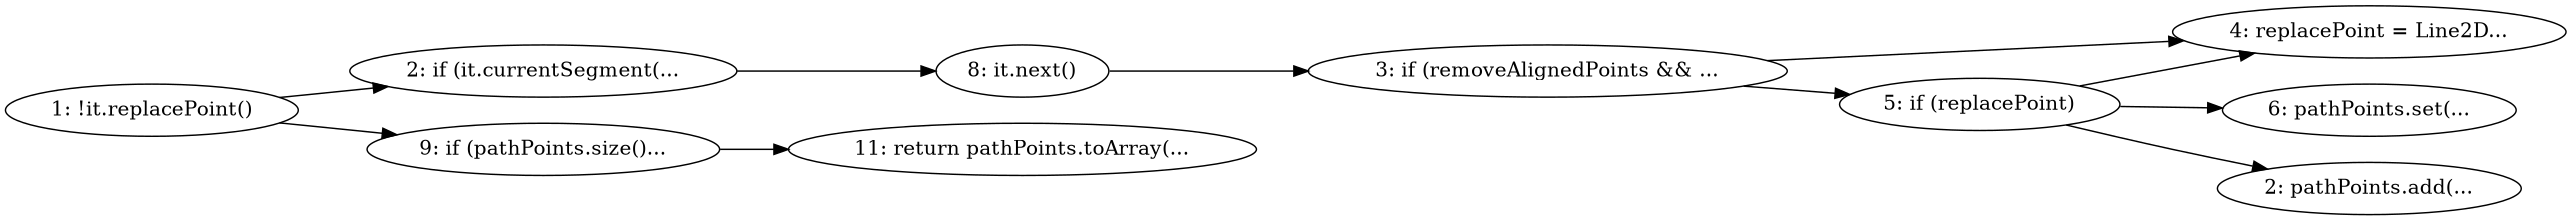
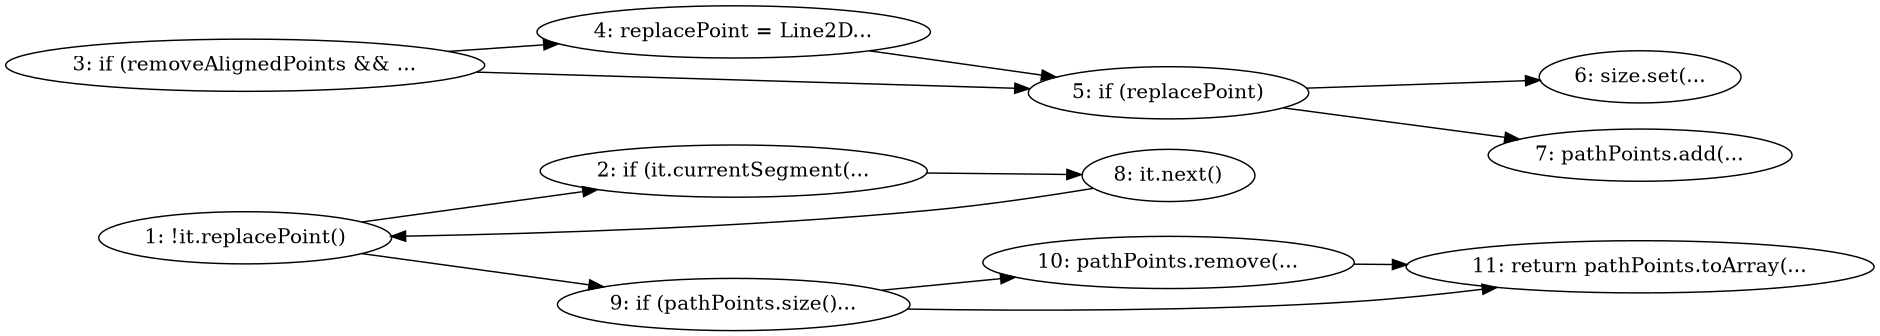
(1202, 71) -> (750, 223)
(2160, 71) -> (955, 63)
(2369, 110) -> (1640, 77)
(2369, 189) -> (1640, 155)
none -> (1169, 262)
